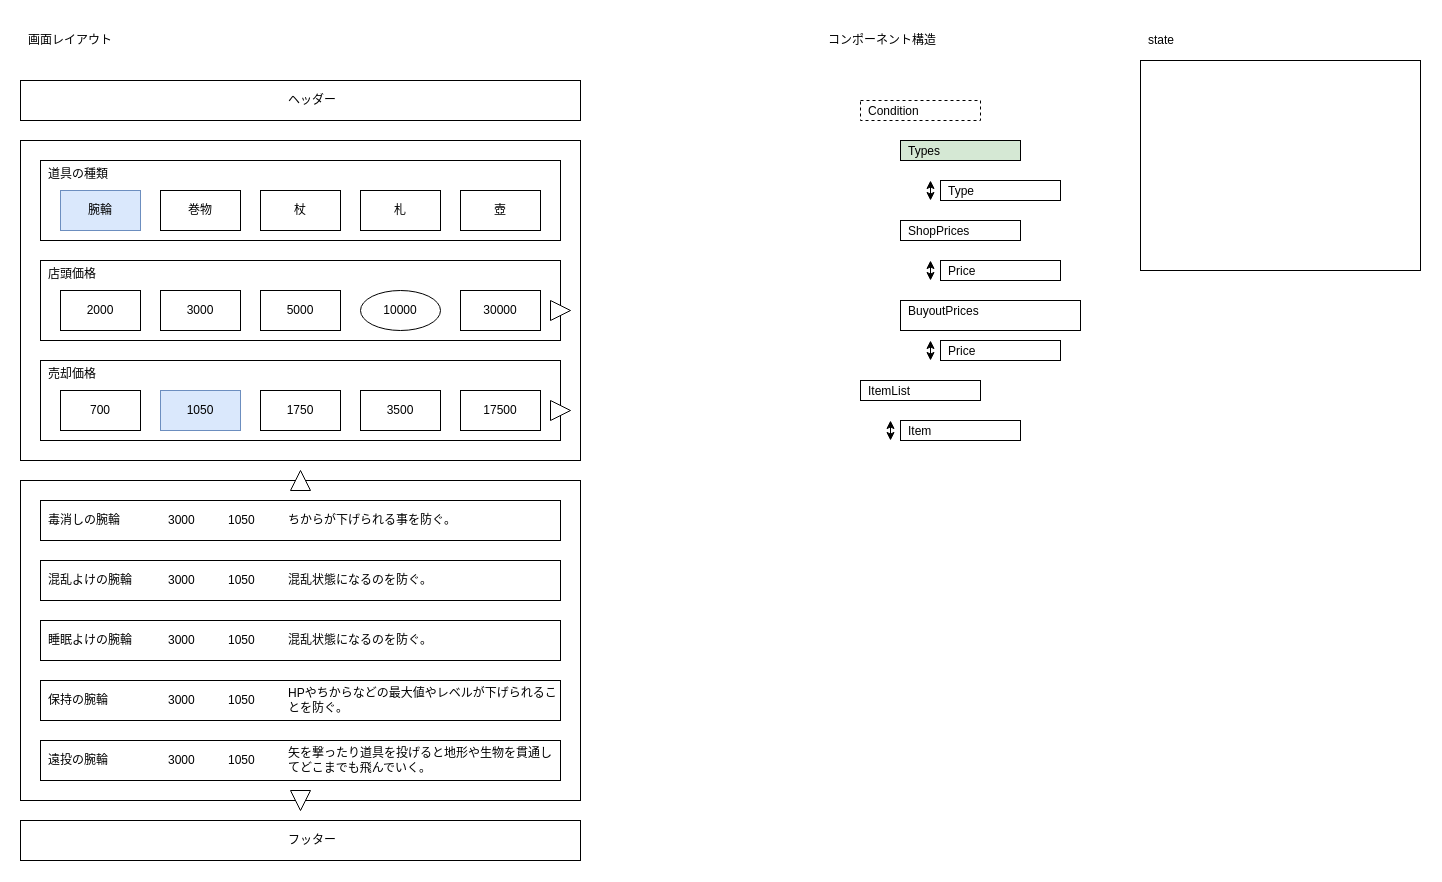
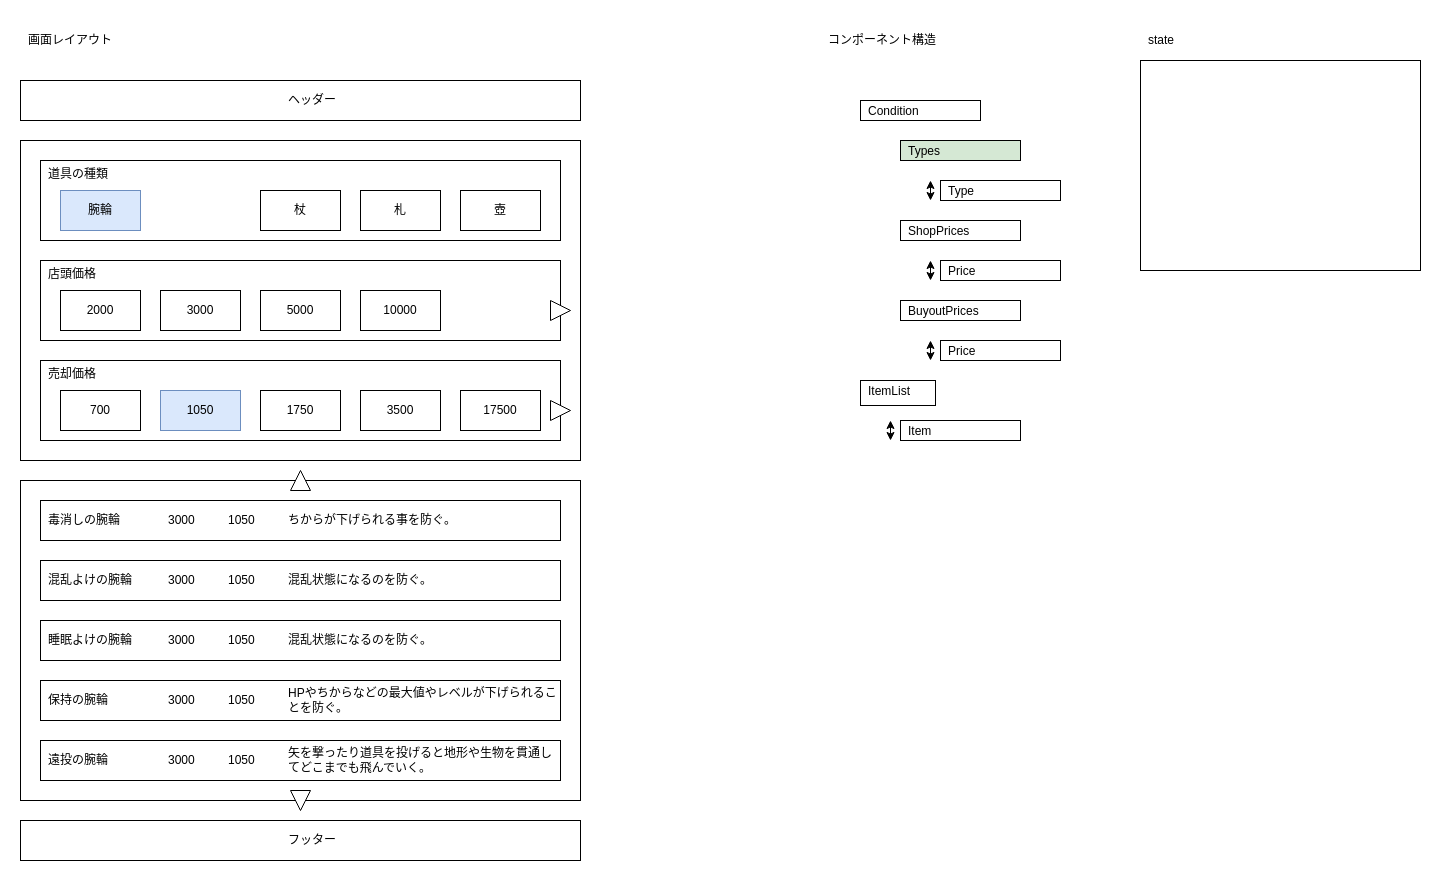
(921, 111) -> (921, 111)
(201, 211) -> none
(401, 311) -> (401, 311)
(501, 311) -> none
(991, 316) -> (961, 311)
(921, 391) -> (898, 393)
